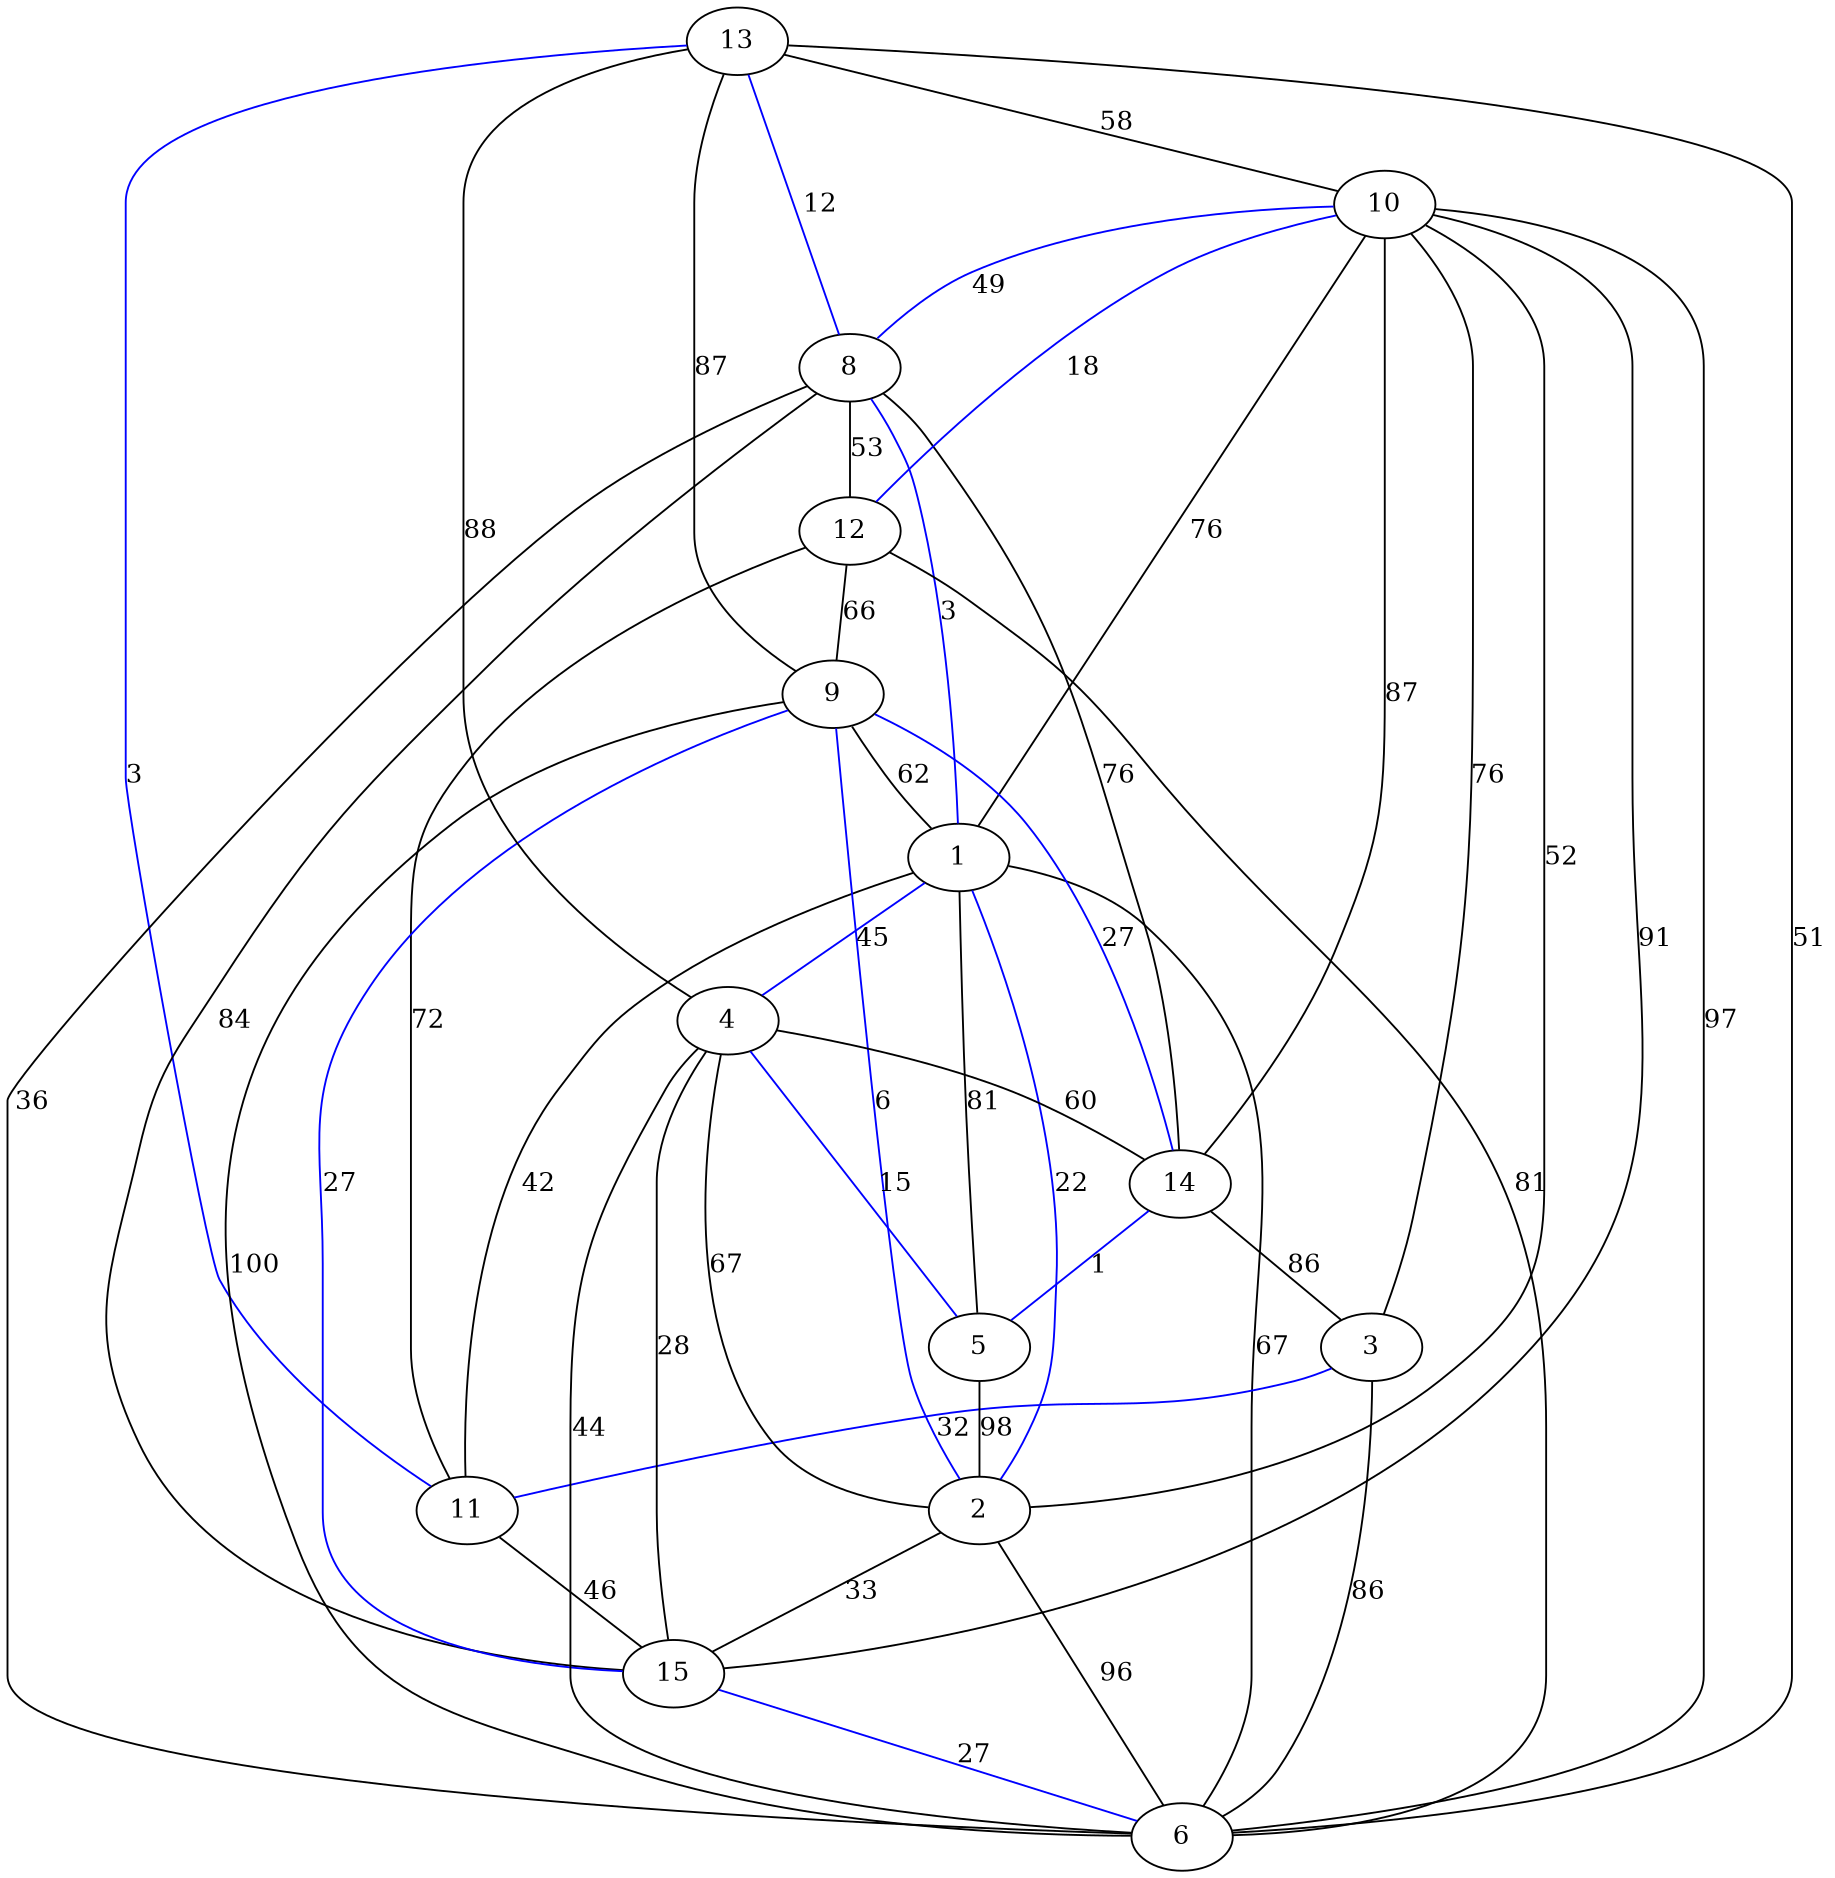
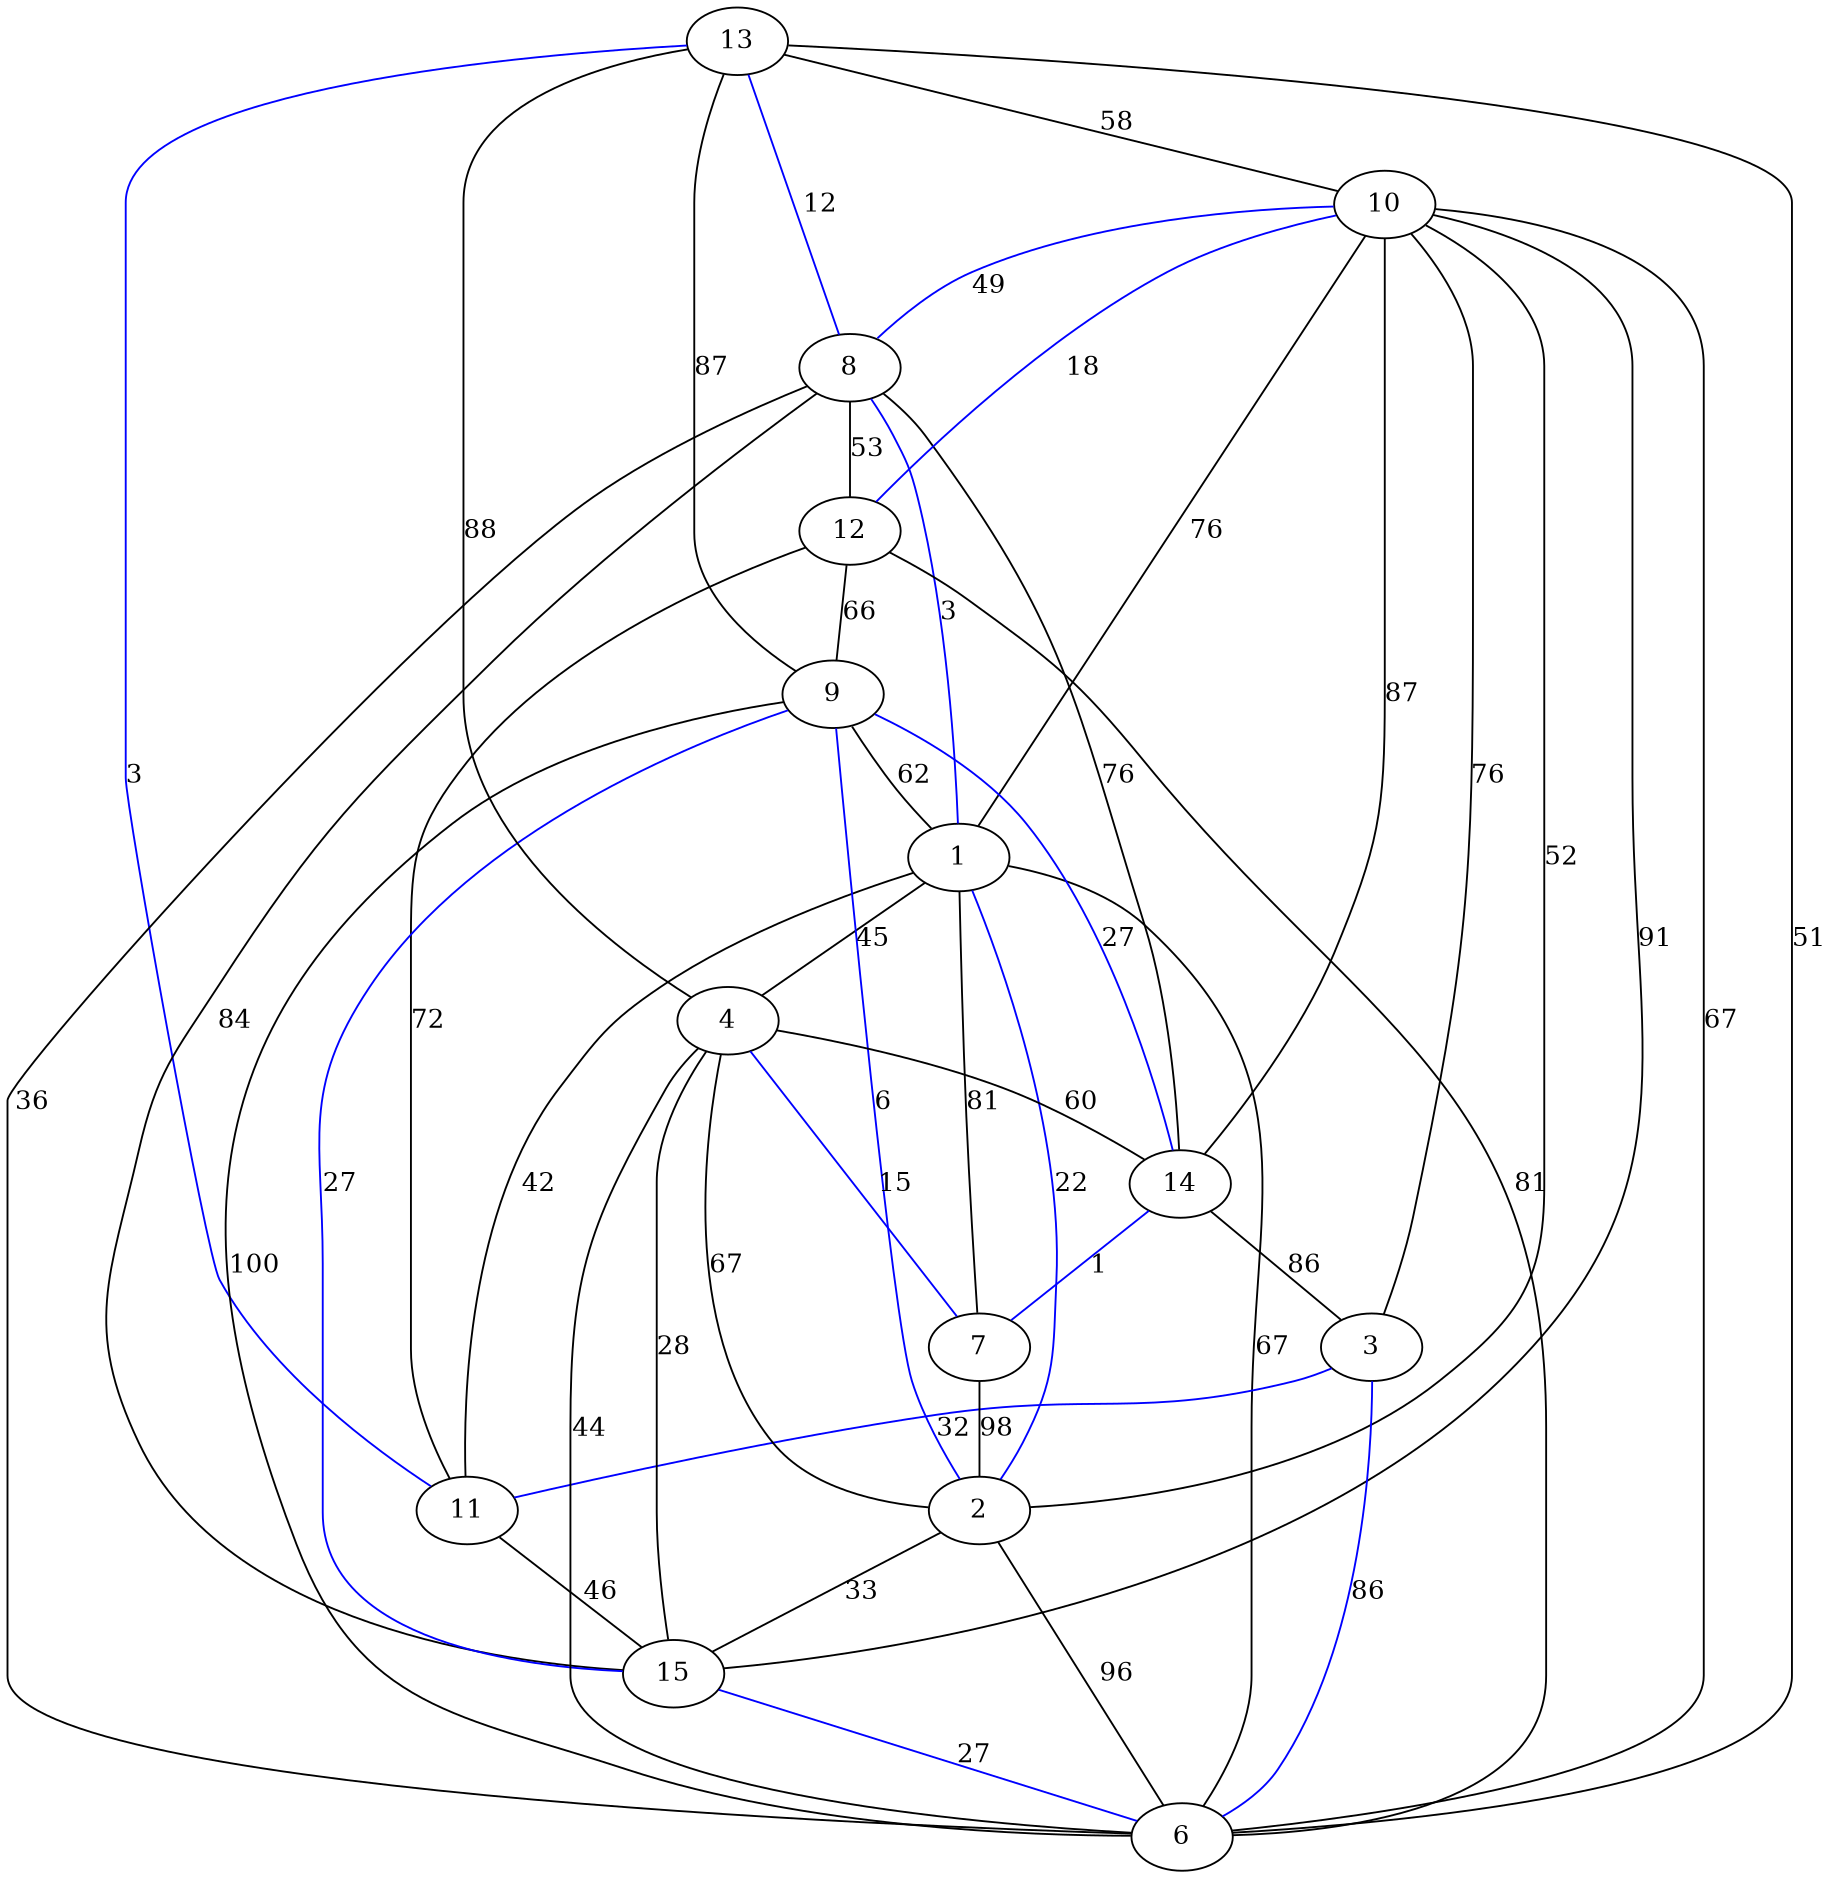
(844, 939) -> (844, 939)
(1722, 1021) -> (1722, 1021)
(979, 1347) -> (979, 1347)
(1343, 1618) -> (1343, 1618)
